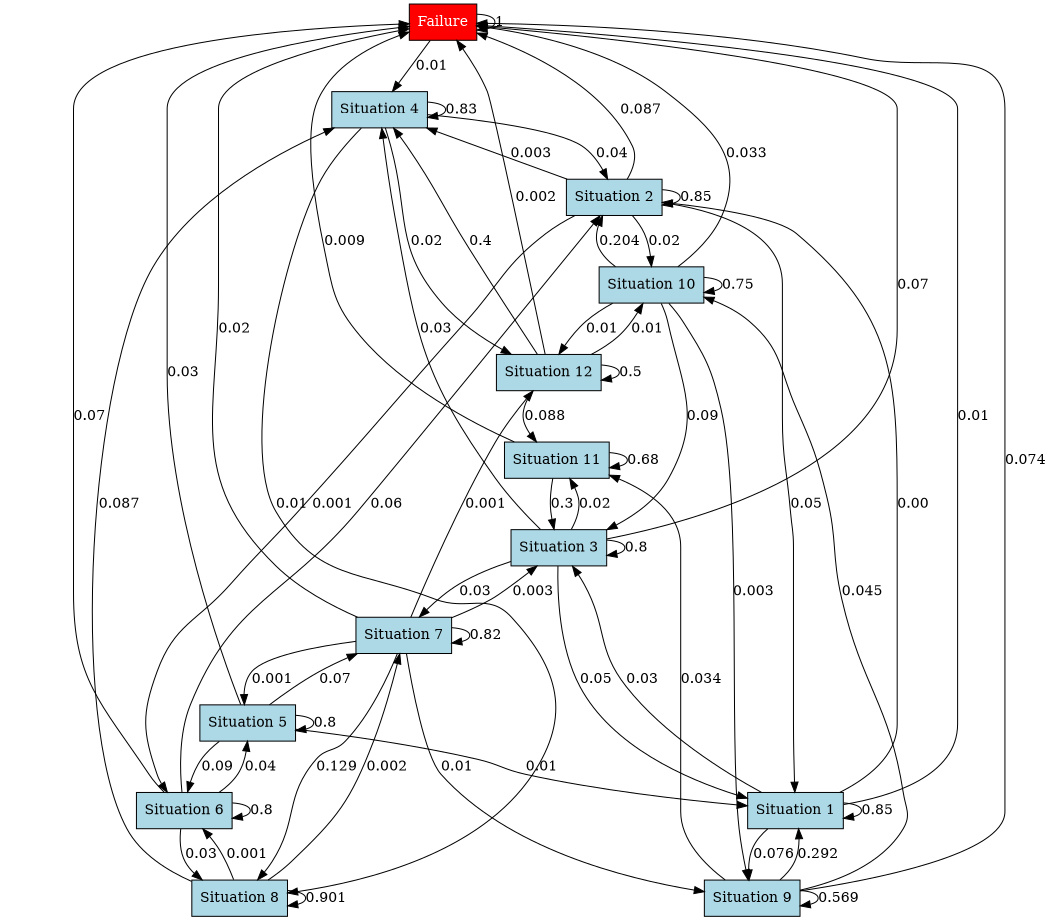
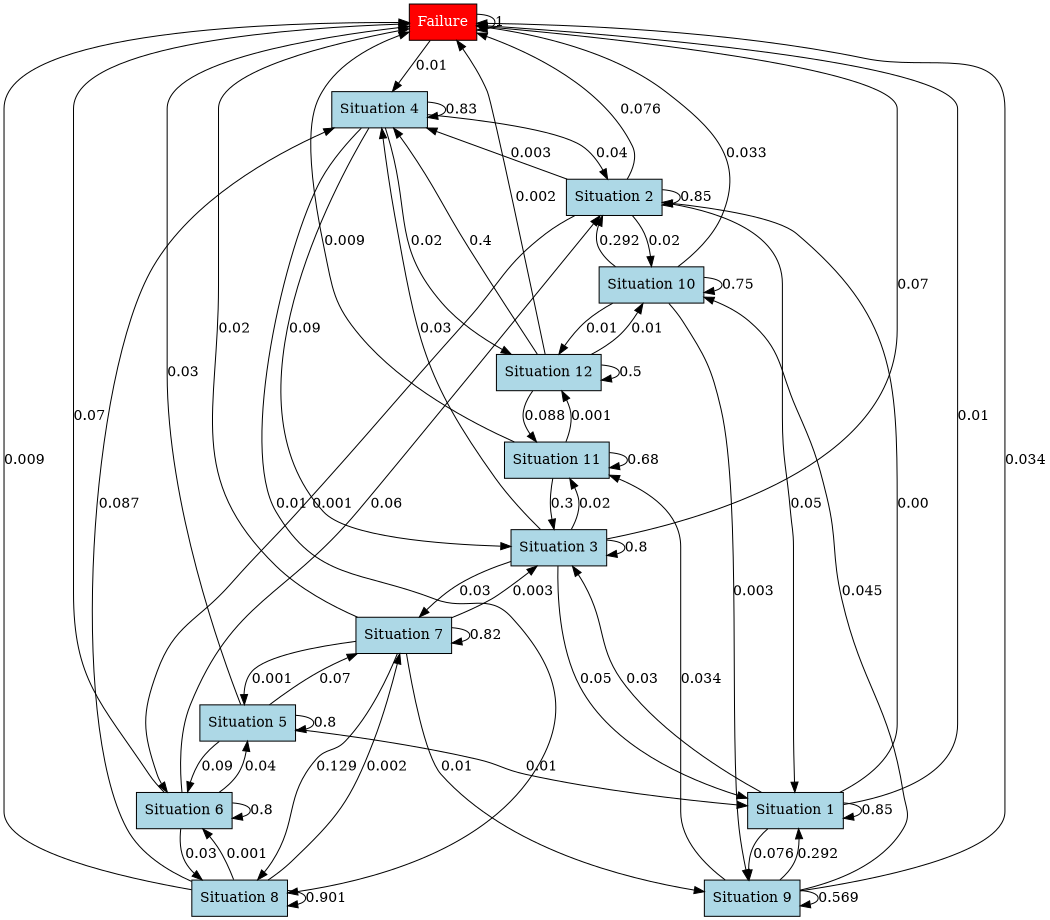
(641, 110) -> (641, 110)
(620, 241) -> (620, 241)
none -> (4, 355)
(686, 426) -> (282, 408)
(1026, 460) -> (1026, 460)
(462, 504) -> (571, 421)
